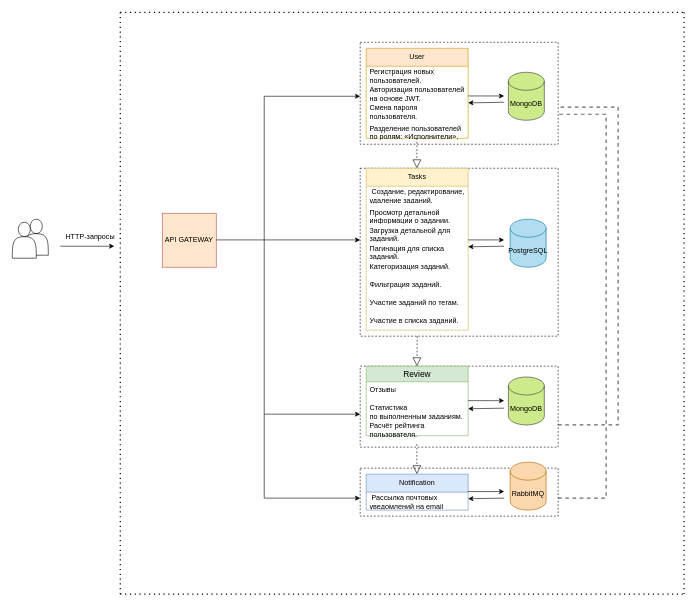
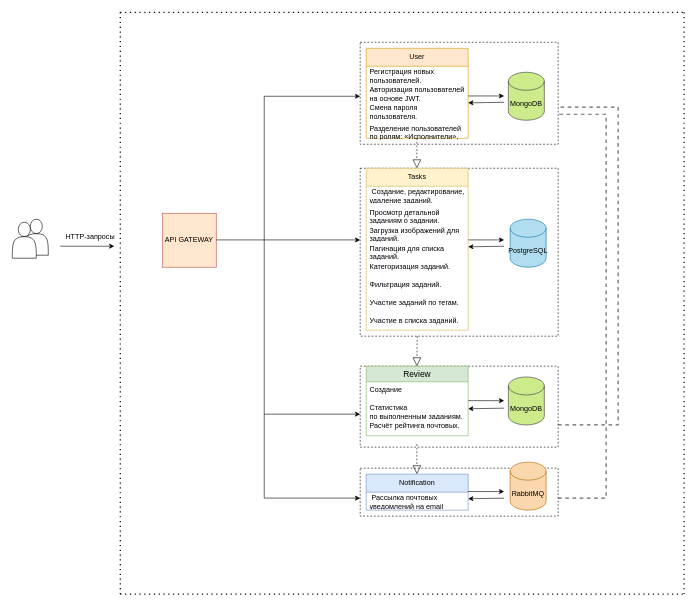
(418, 217) -> (418, 217)
(418, 235) -> (418, 235)
(382, 390) -> (386, 390)
(418, 431) -> (417, 426)
